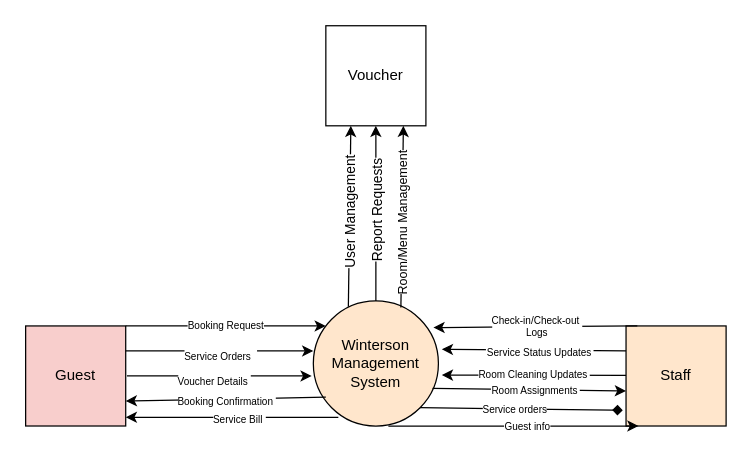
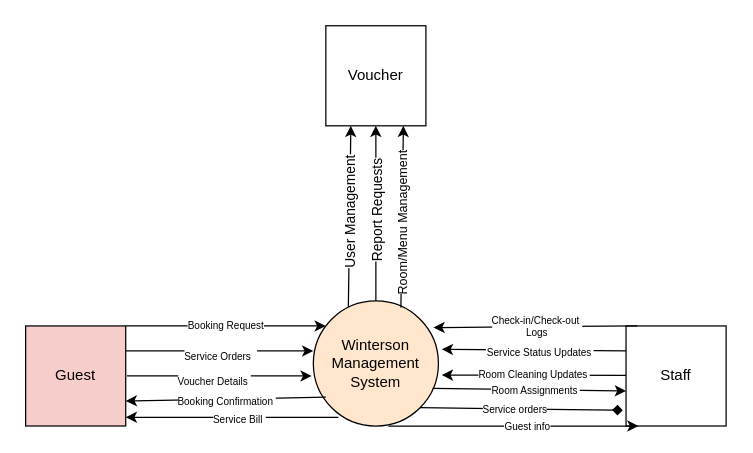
(676, 376) -> (676, 376)
